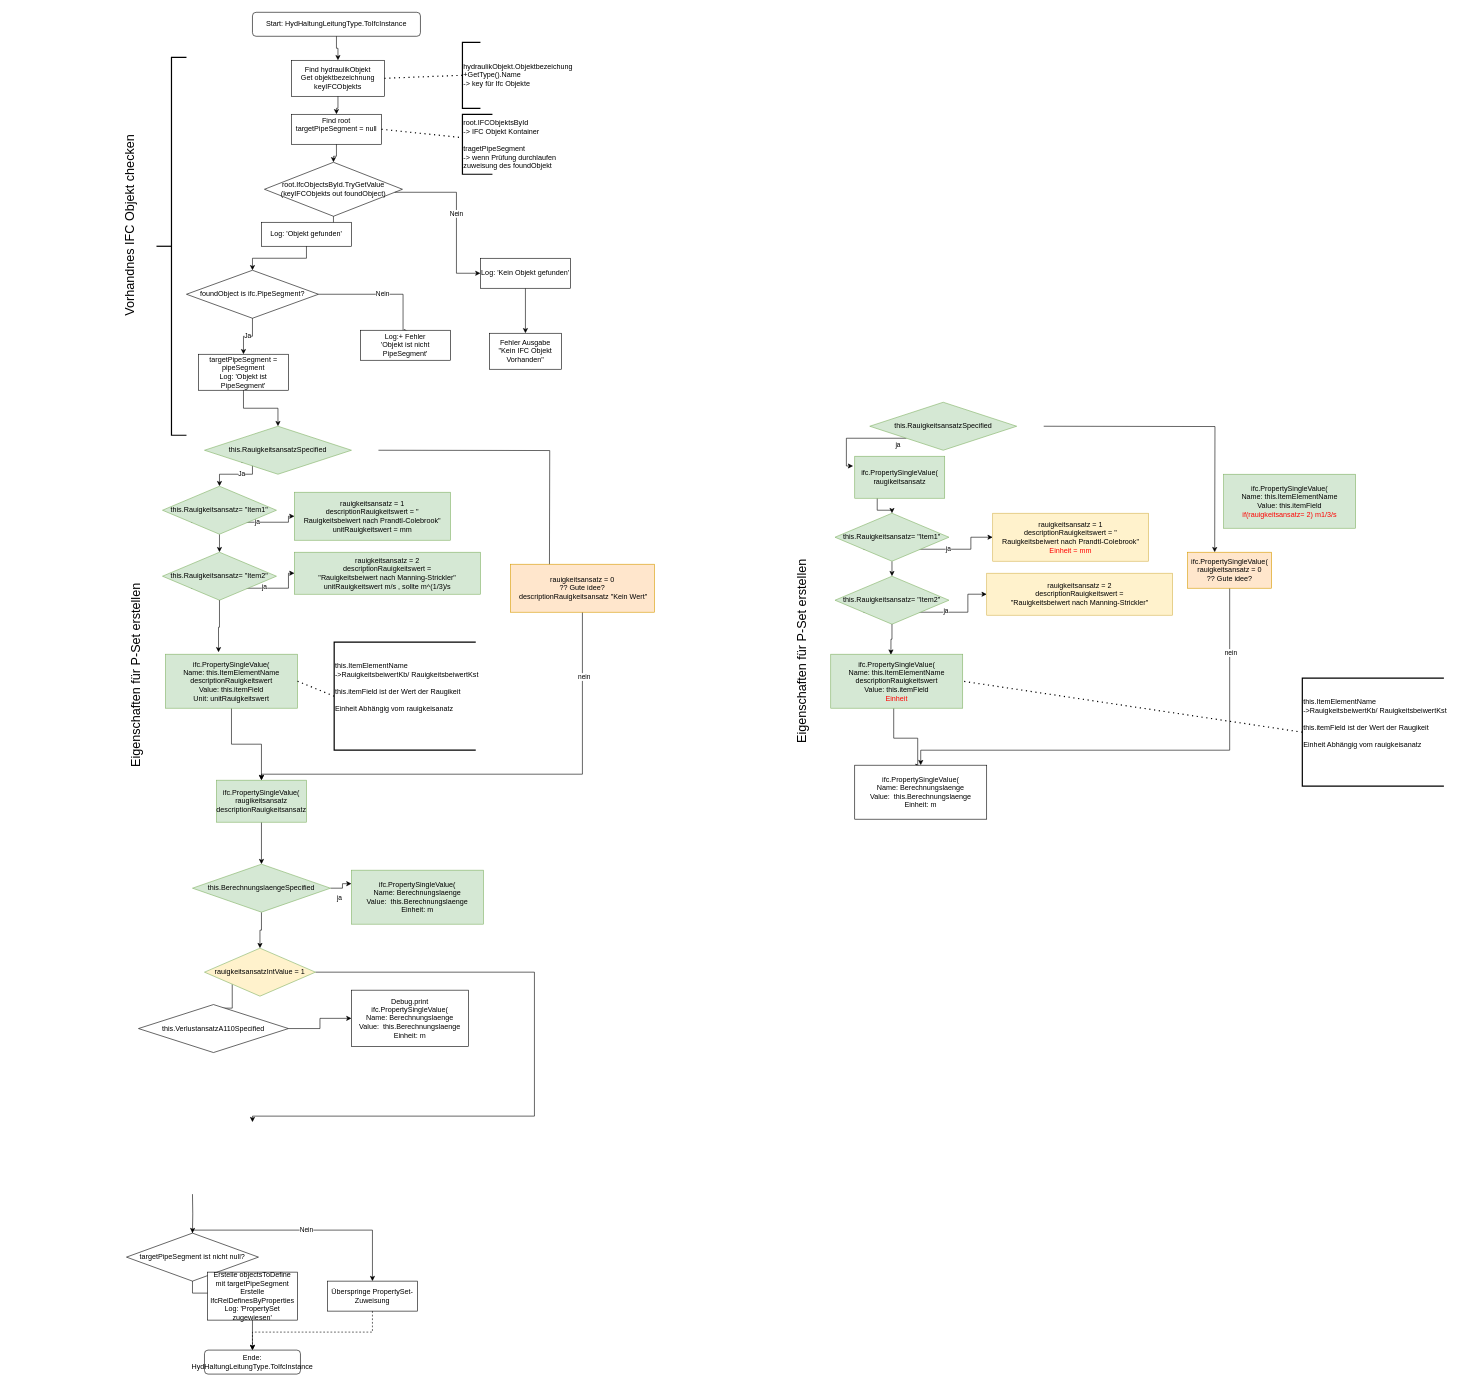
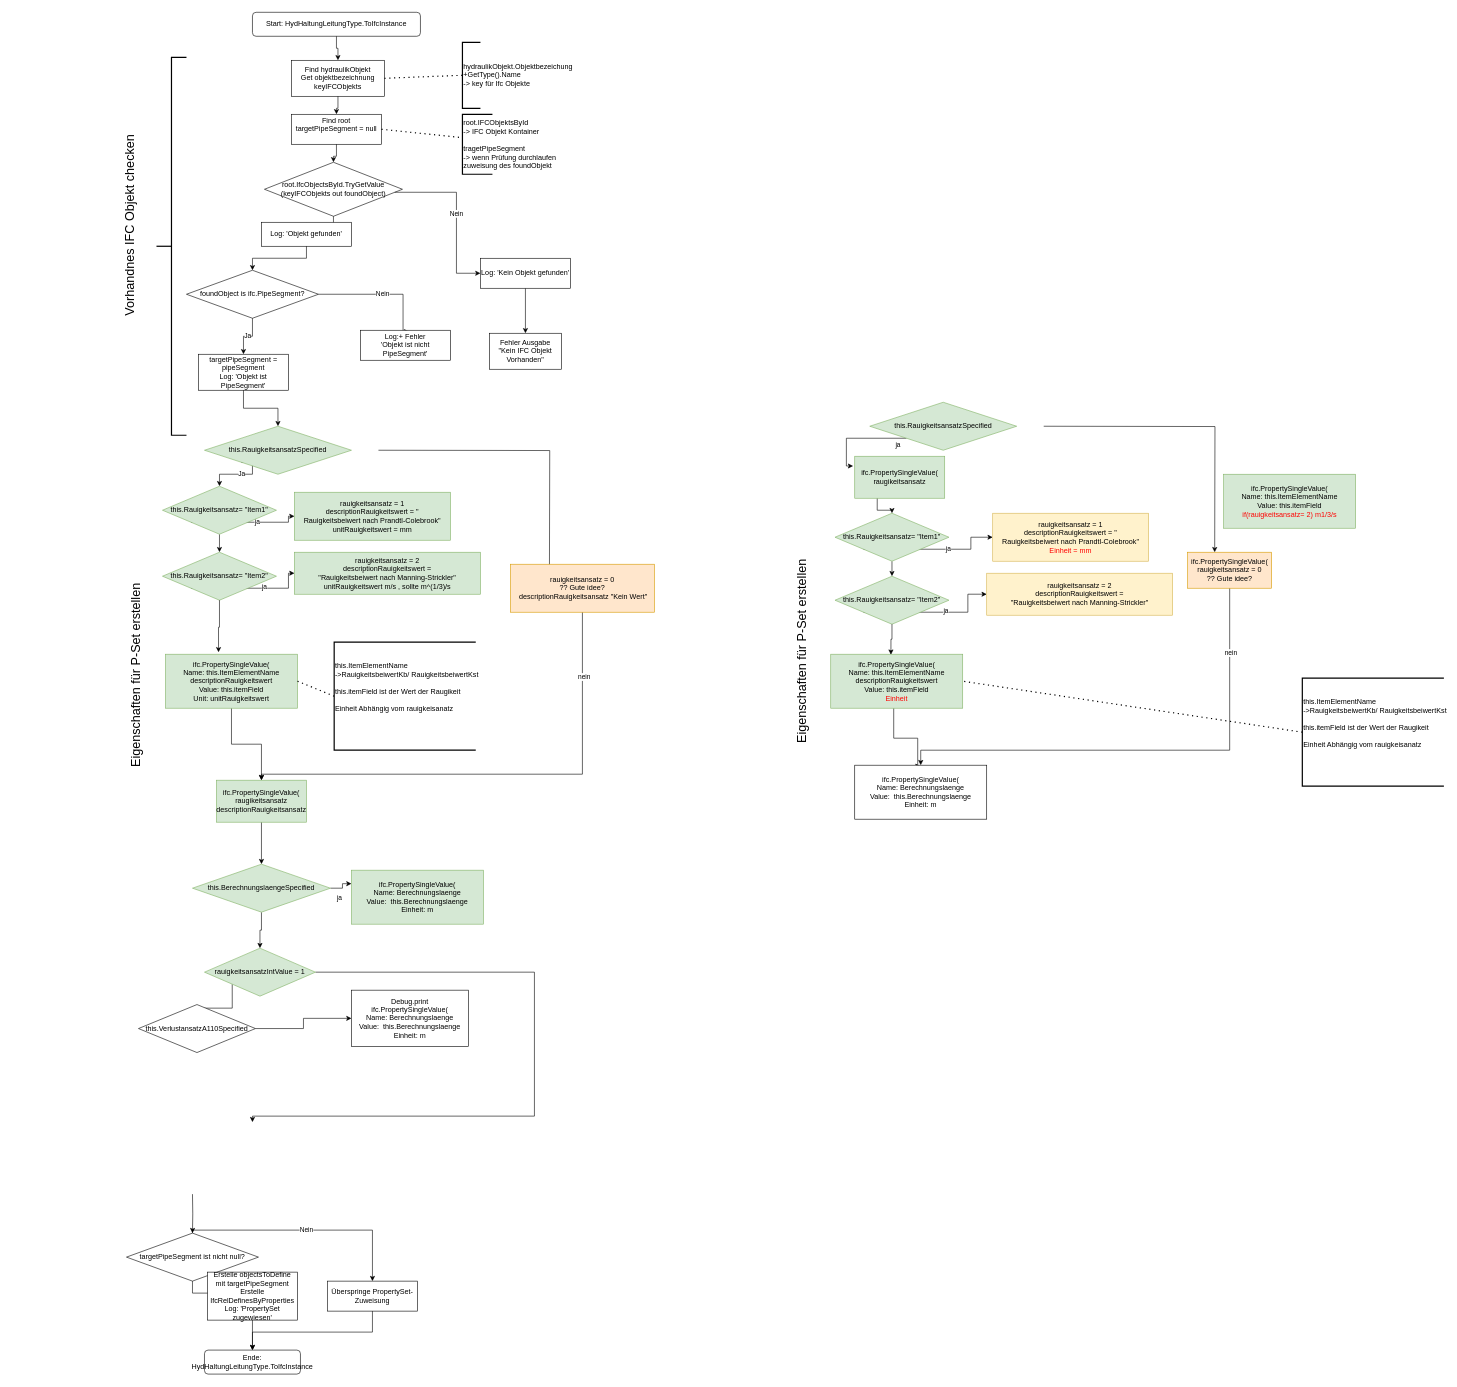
(260, 972) -> (260, 972)
(213, 1029) -> (197, 1029)
(324, 1332) -> (324, 1332)
